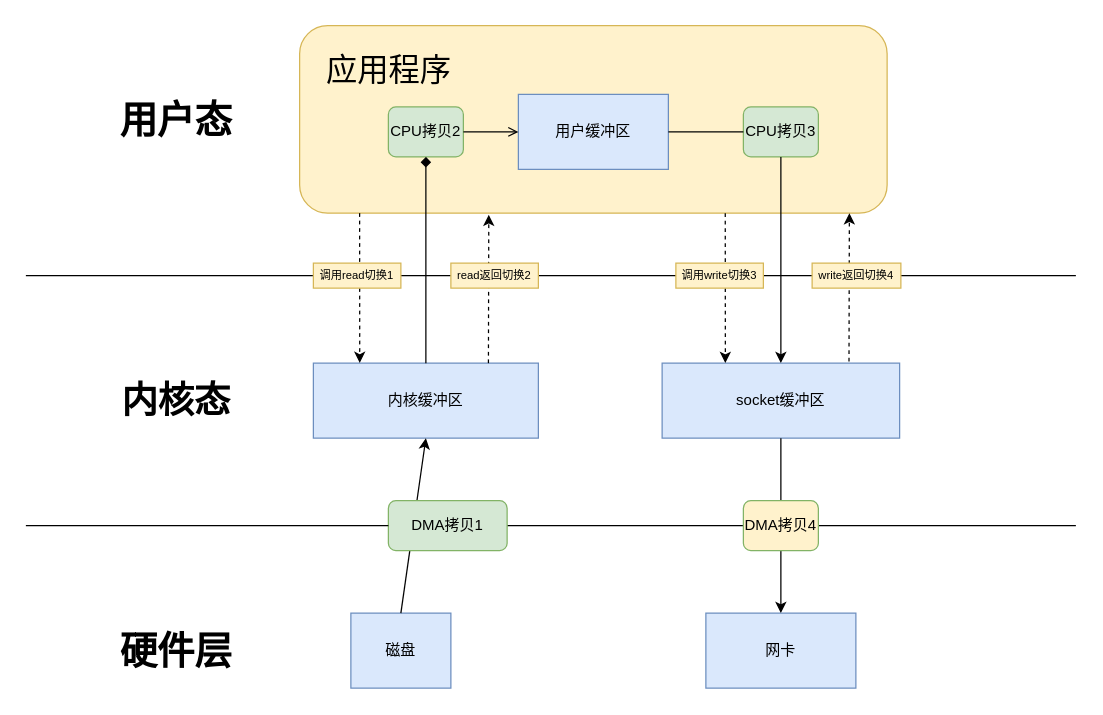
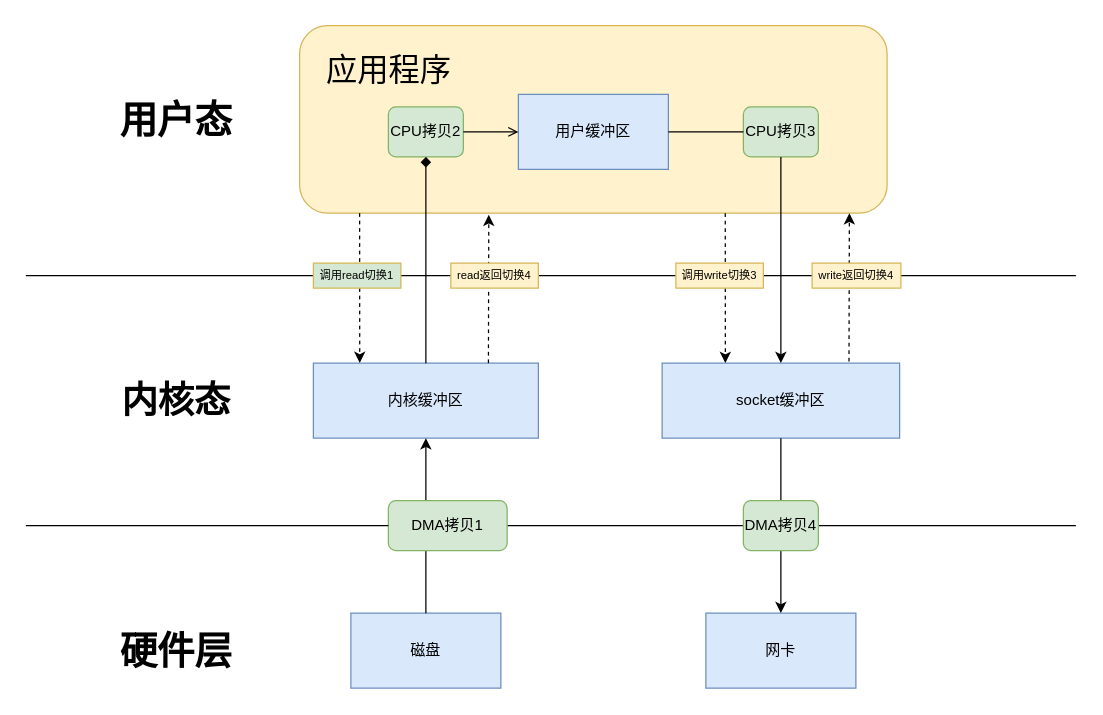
(357, 276) -> (357, 276)
(494, 276) -> (494, 276)
(781, 526) -> (781, 526)
(401, 651) -> (426, 651)
